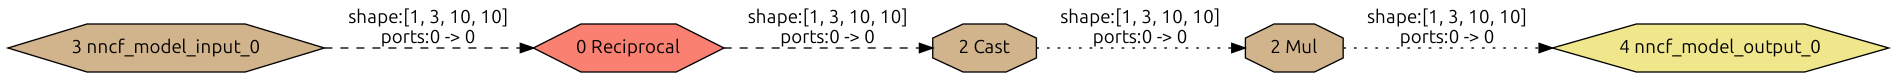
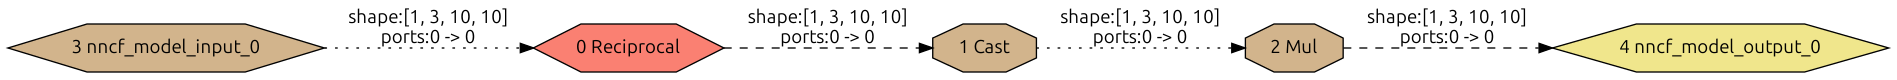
(422, 48) -> (422, 48)
(985, 48) -> (985, 48)
(1441, 48) -> (1441, 48)
